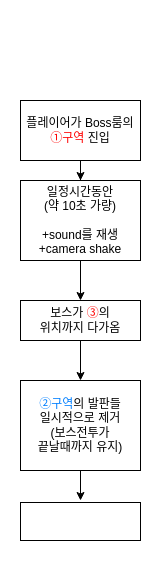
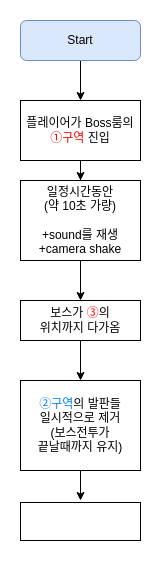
none -> (81, 41)
none -> (81, 77)
